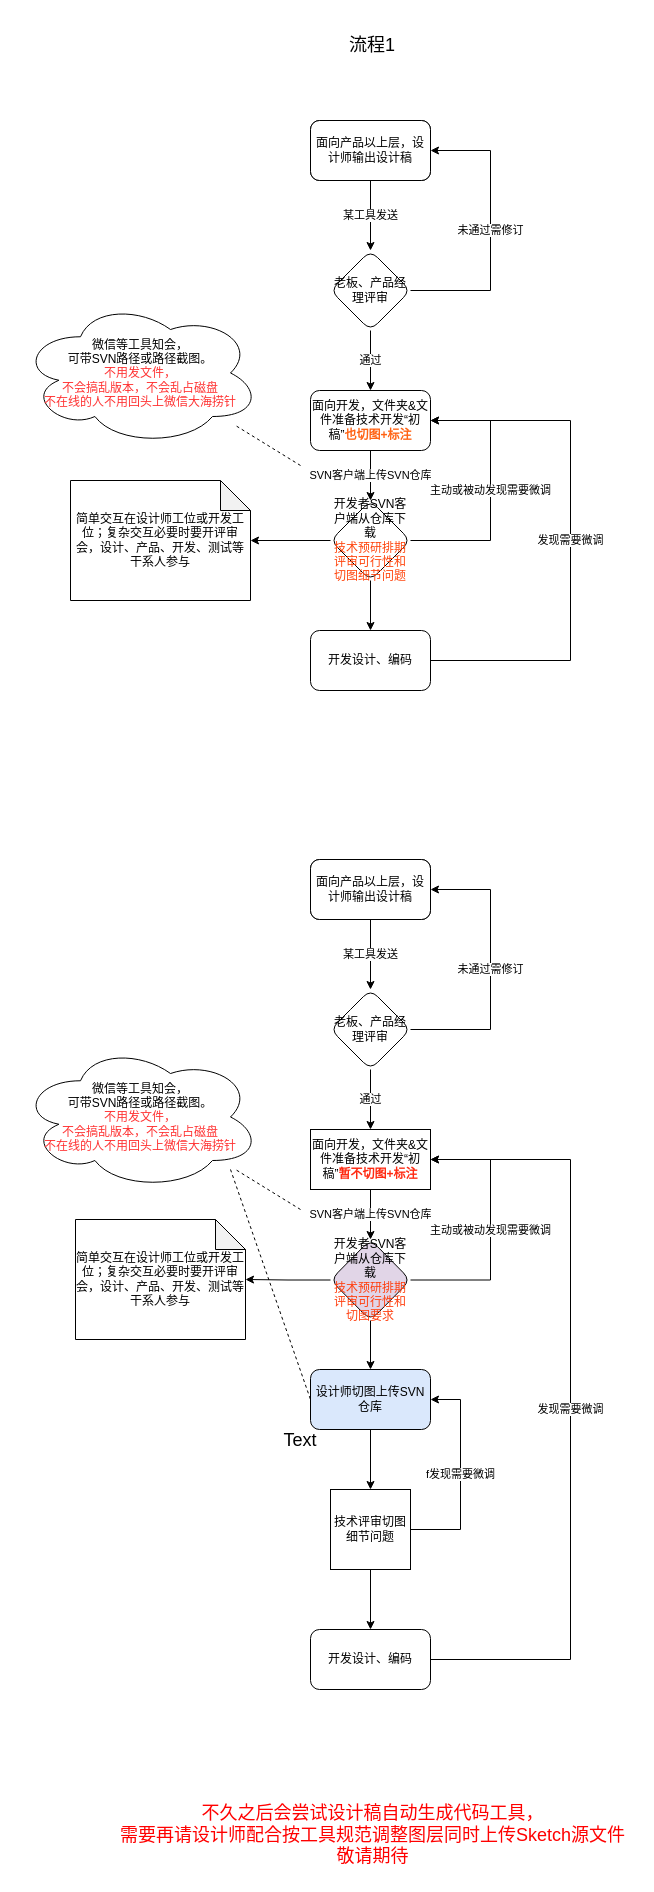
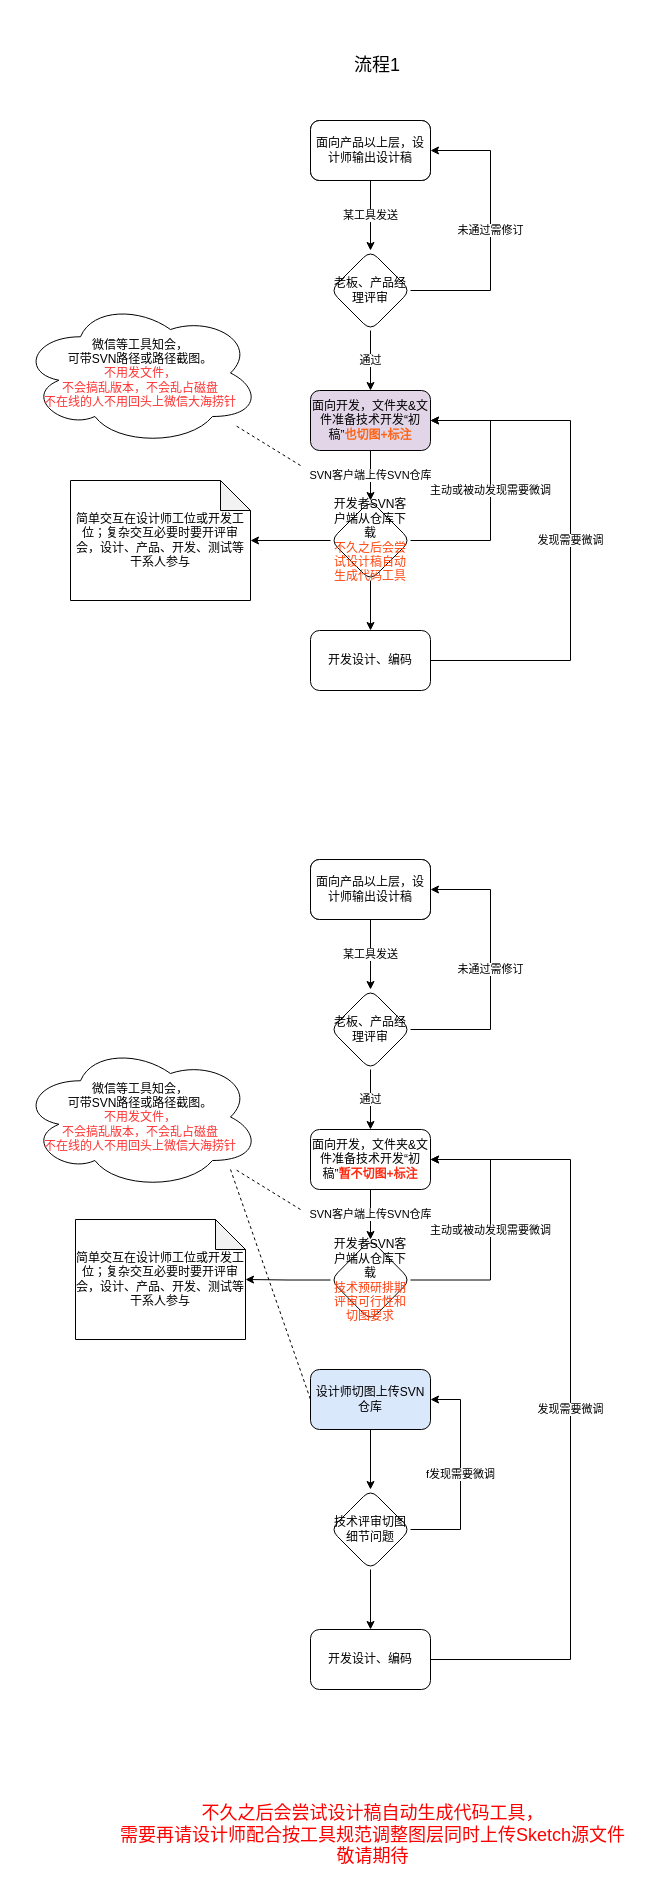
(373, 46) -> (378, 66)
(371, 421) -> (371, 421)
(371, 541) -> (371, 541)
(371, 1160) -> (371, 1160)
(371, 1280) -> (371, 1280)
(371, 1342) -> none
(301, 1441) -> none
(371, 1530) -> (371, 1530)
